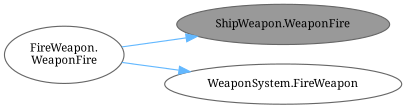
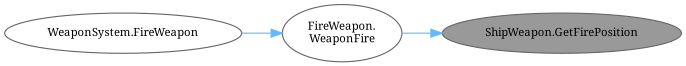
(283, 24) -> (562, 33)
(150, 66) -> (256, 33)
